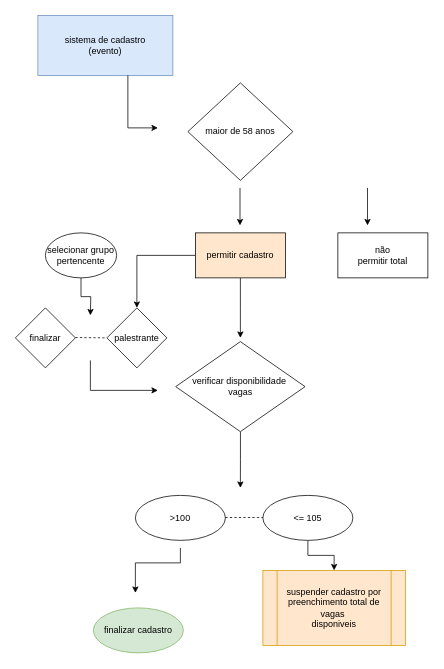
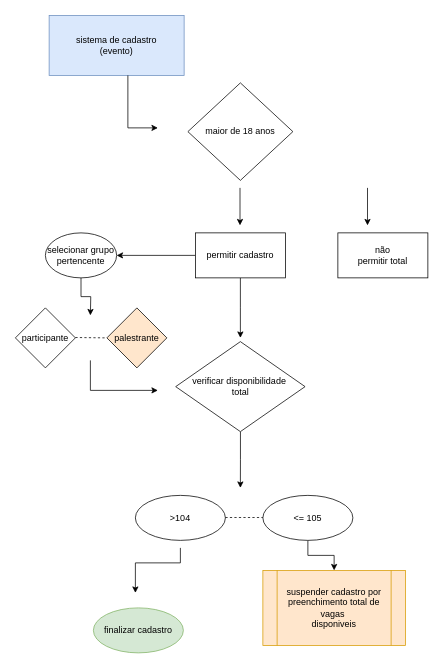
(105, 45) -> (117, 45)
(240, 132) -> (240, 132)
(240, 255) -> (240, 255)
(137, 301) -> (130, 255)
(45, 338) -> (45, 338)
(137, 338) -> (137, 338)
(241, 387) -> (241, 387)
(180, 518) -> (180, 518)
